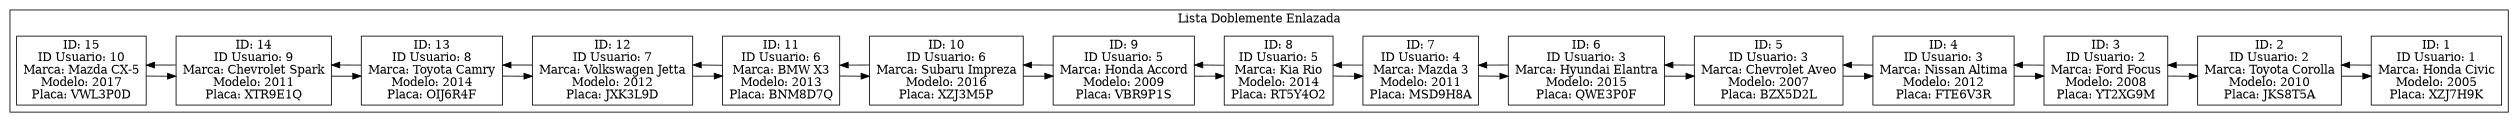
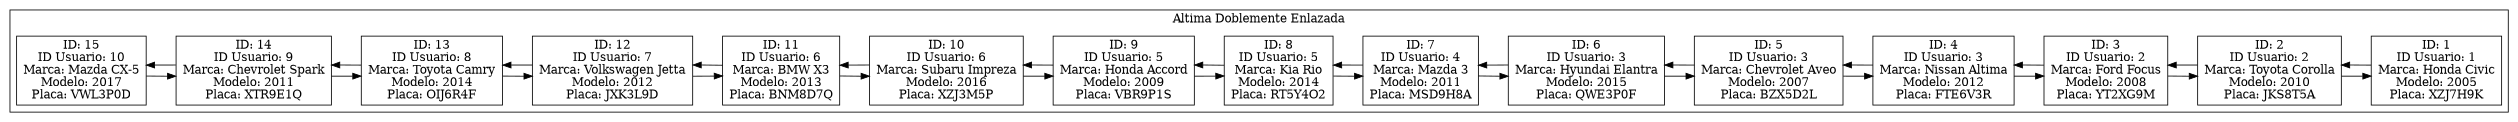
(1259, 20) -> (1259, 20)
